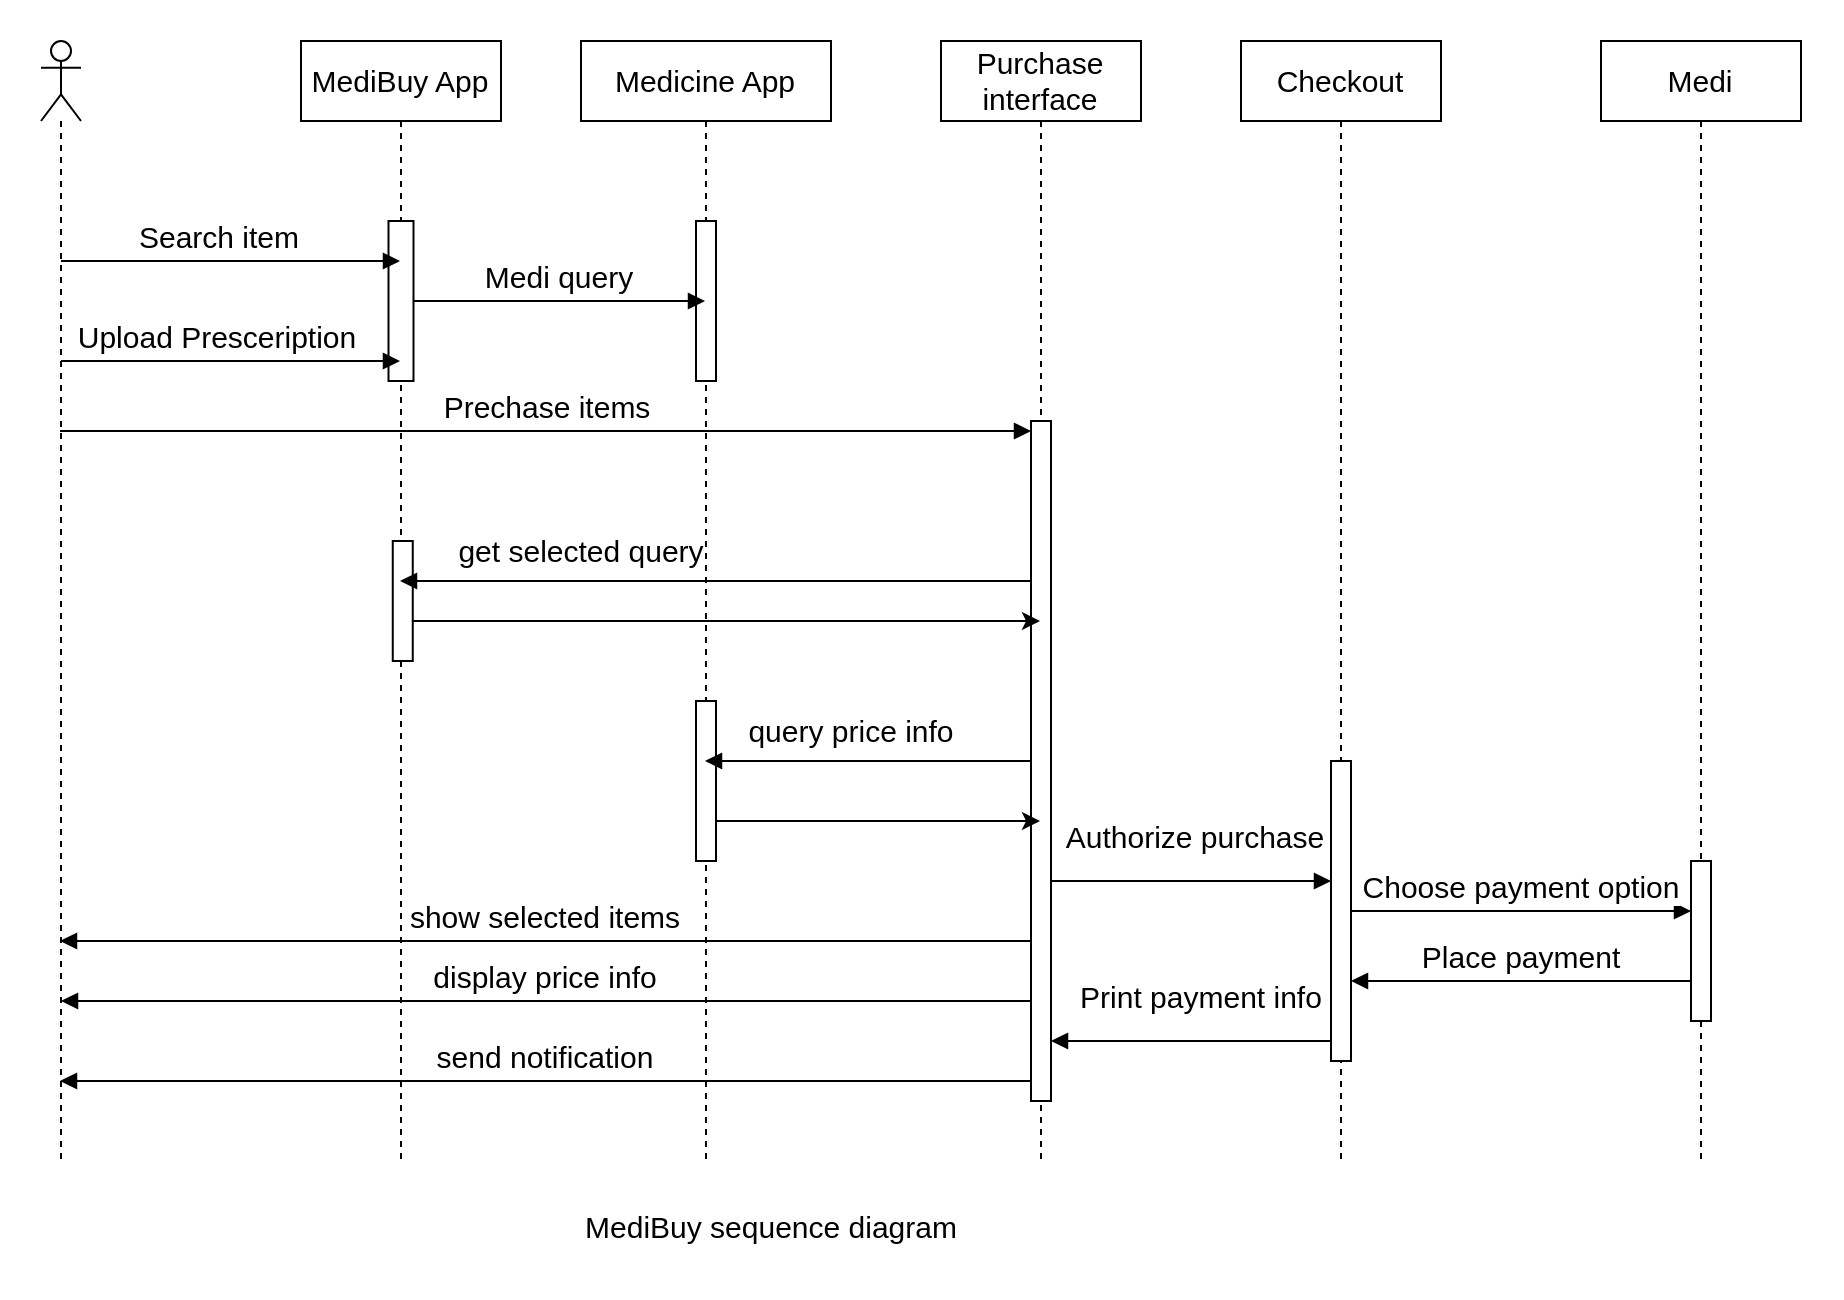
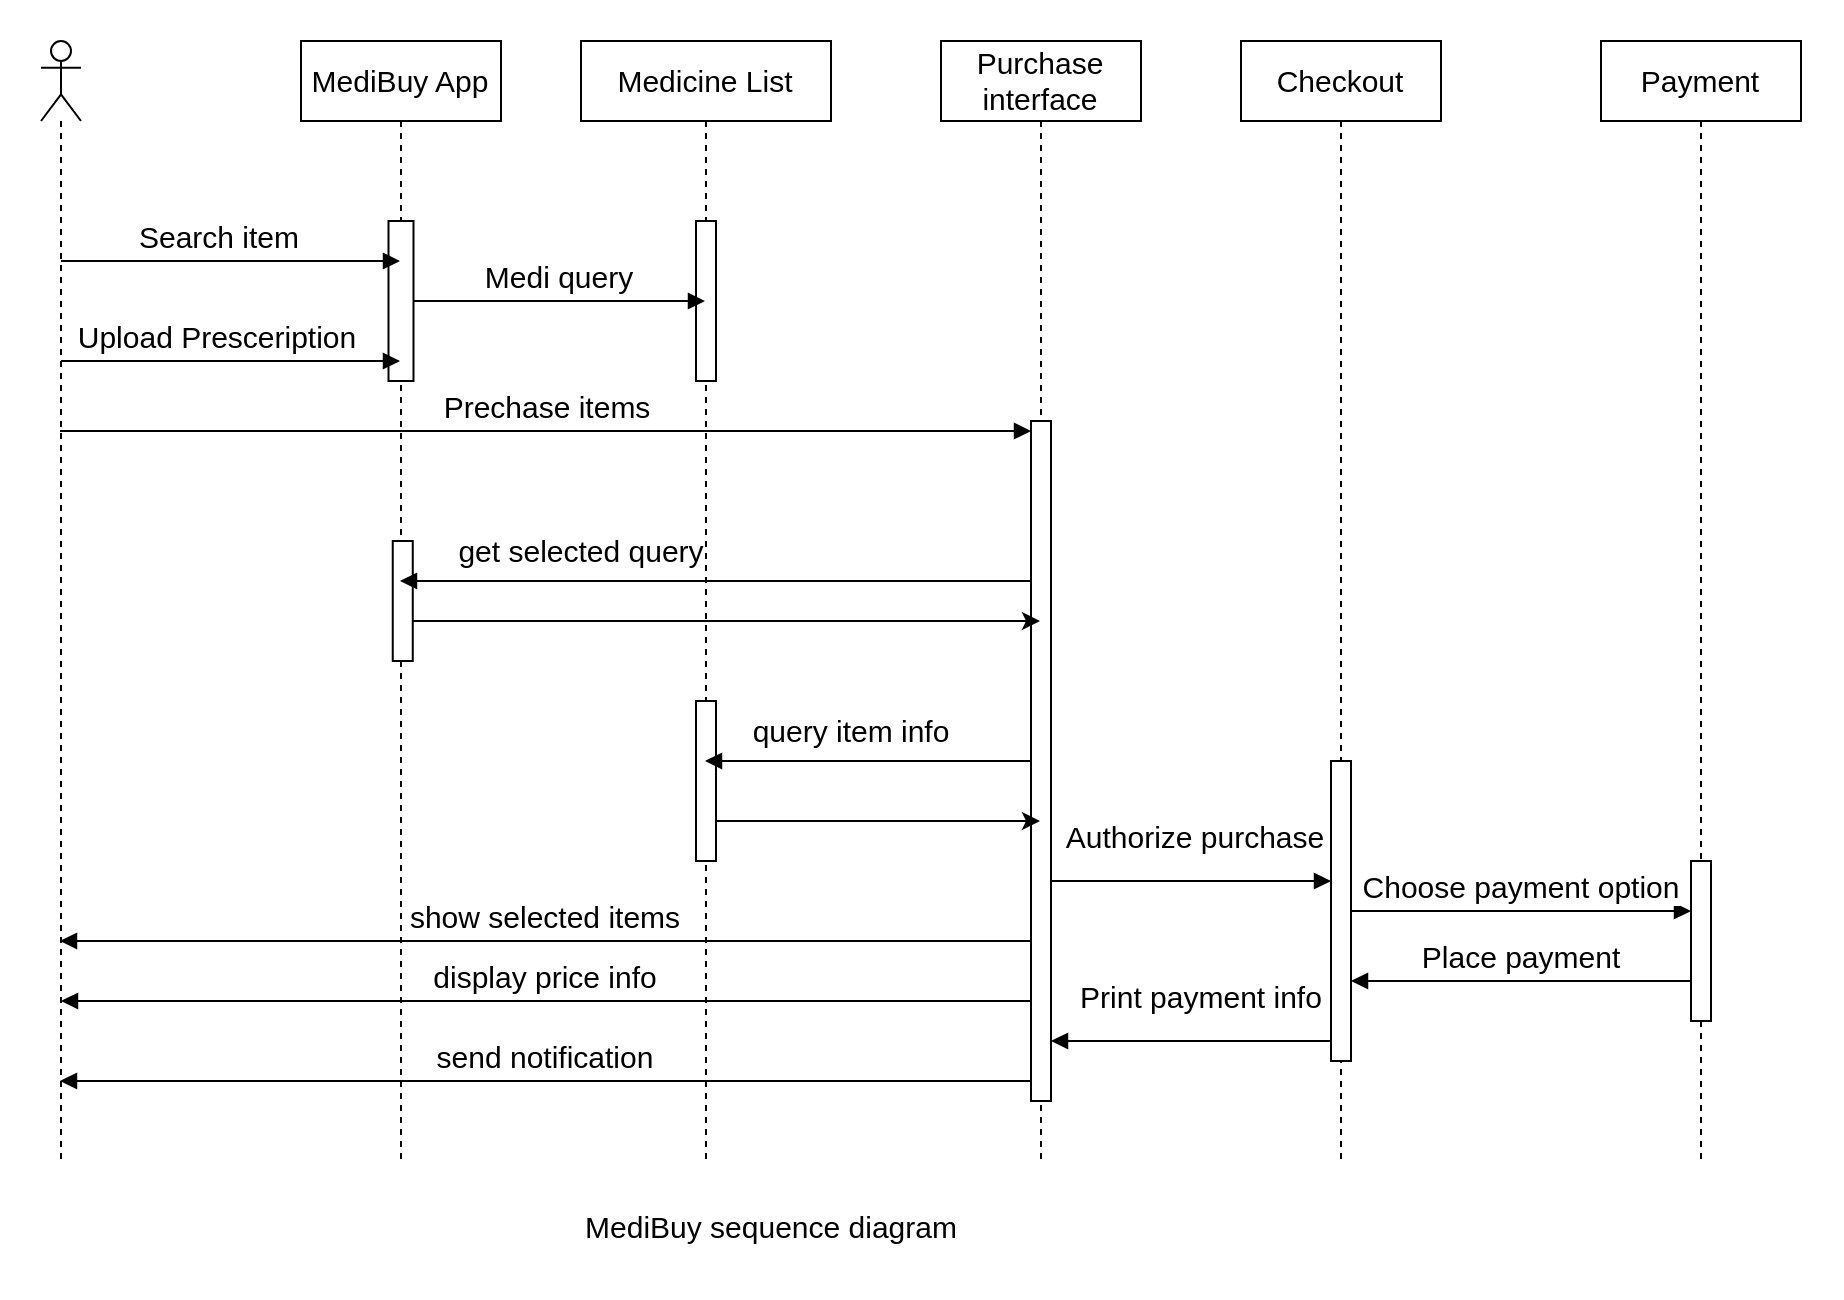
(706, 81) -> (706, 81)
(1701, 81) -> (1701, 81)
(852, 731) -> (852, 731)
